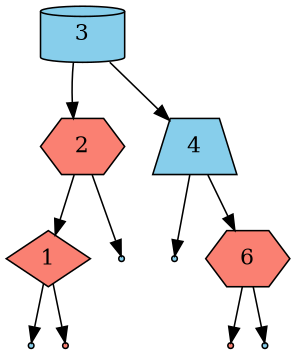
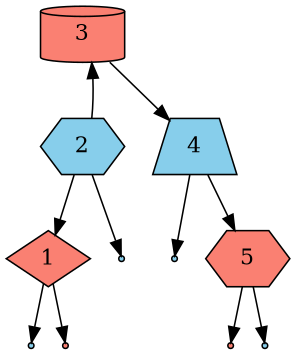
(83, 34) -> (83, 34)
(72, 83) -> (93, 98)
(83, 146) -> (83, 146)
(248, 259) -> (248, 259)
